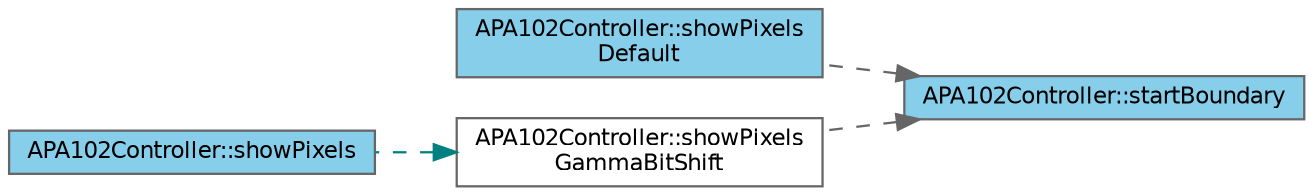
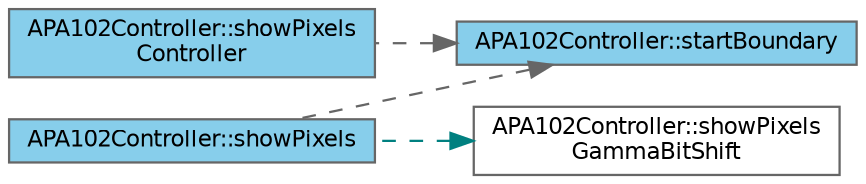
(640, 43) -> (192, 43)
(860, 126) -> (413, 95)
